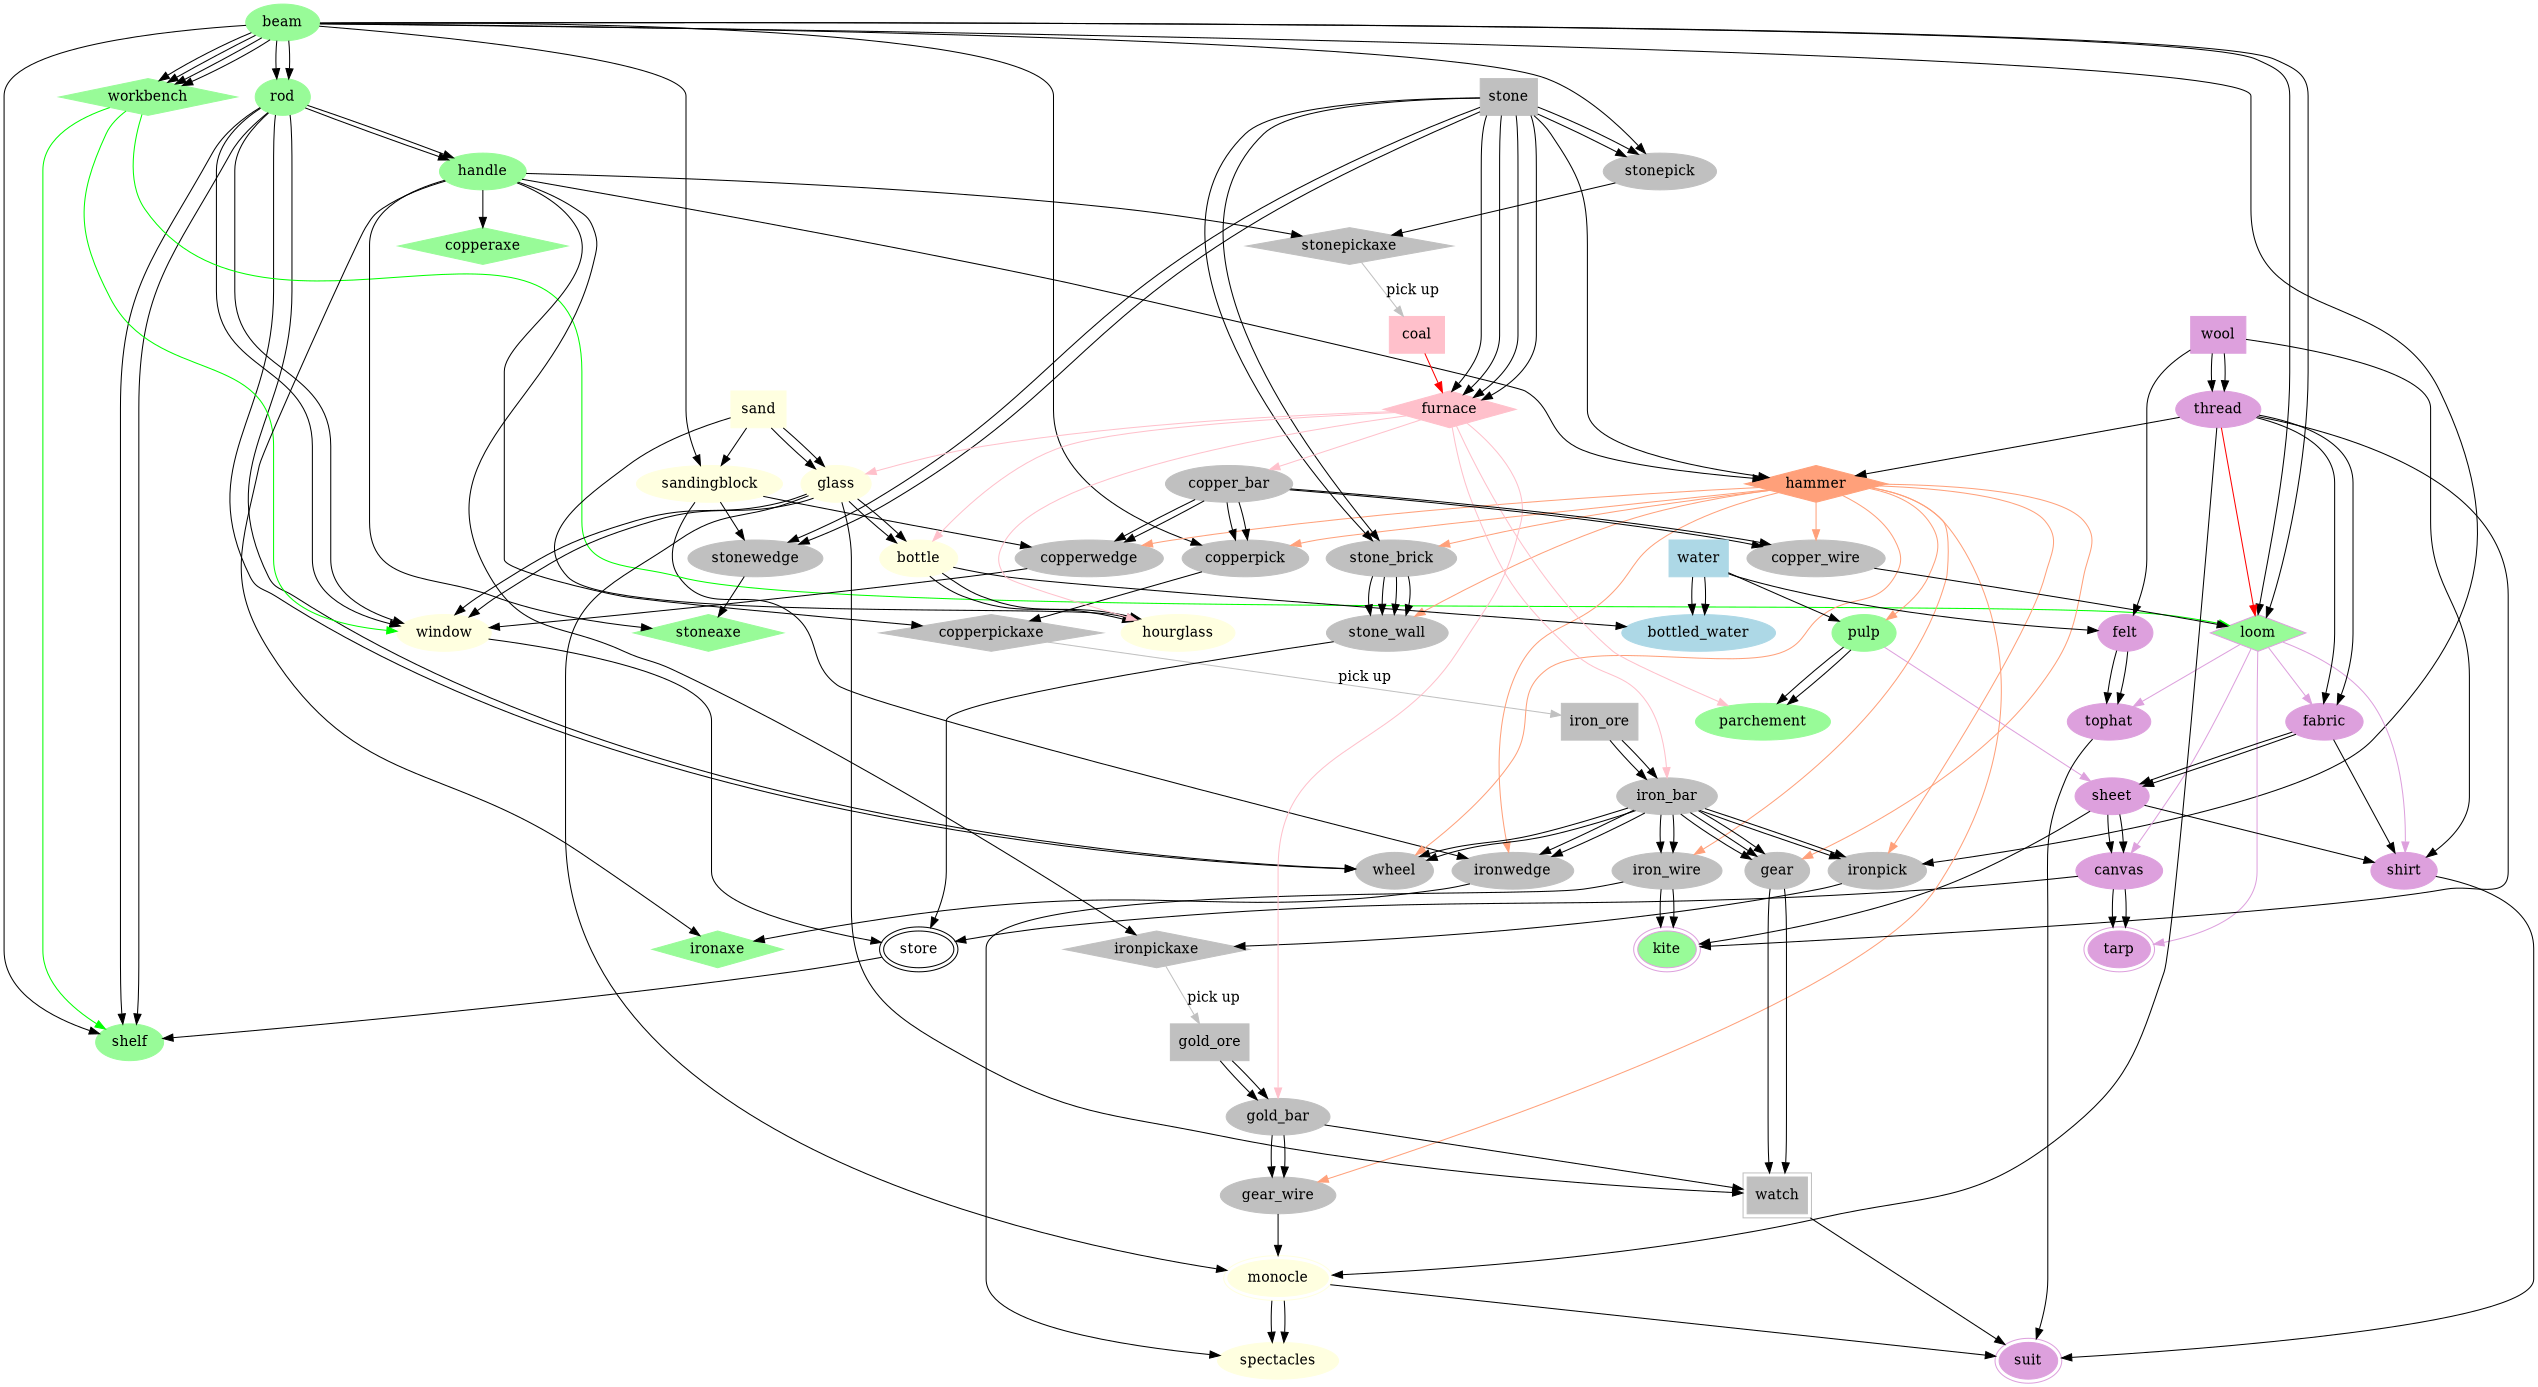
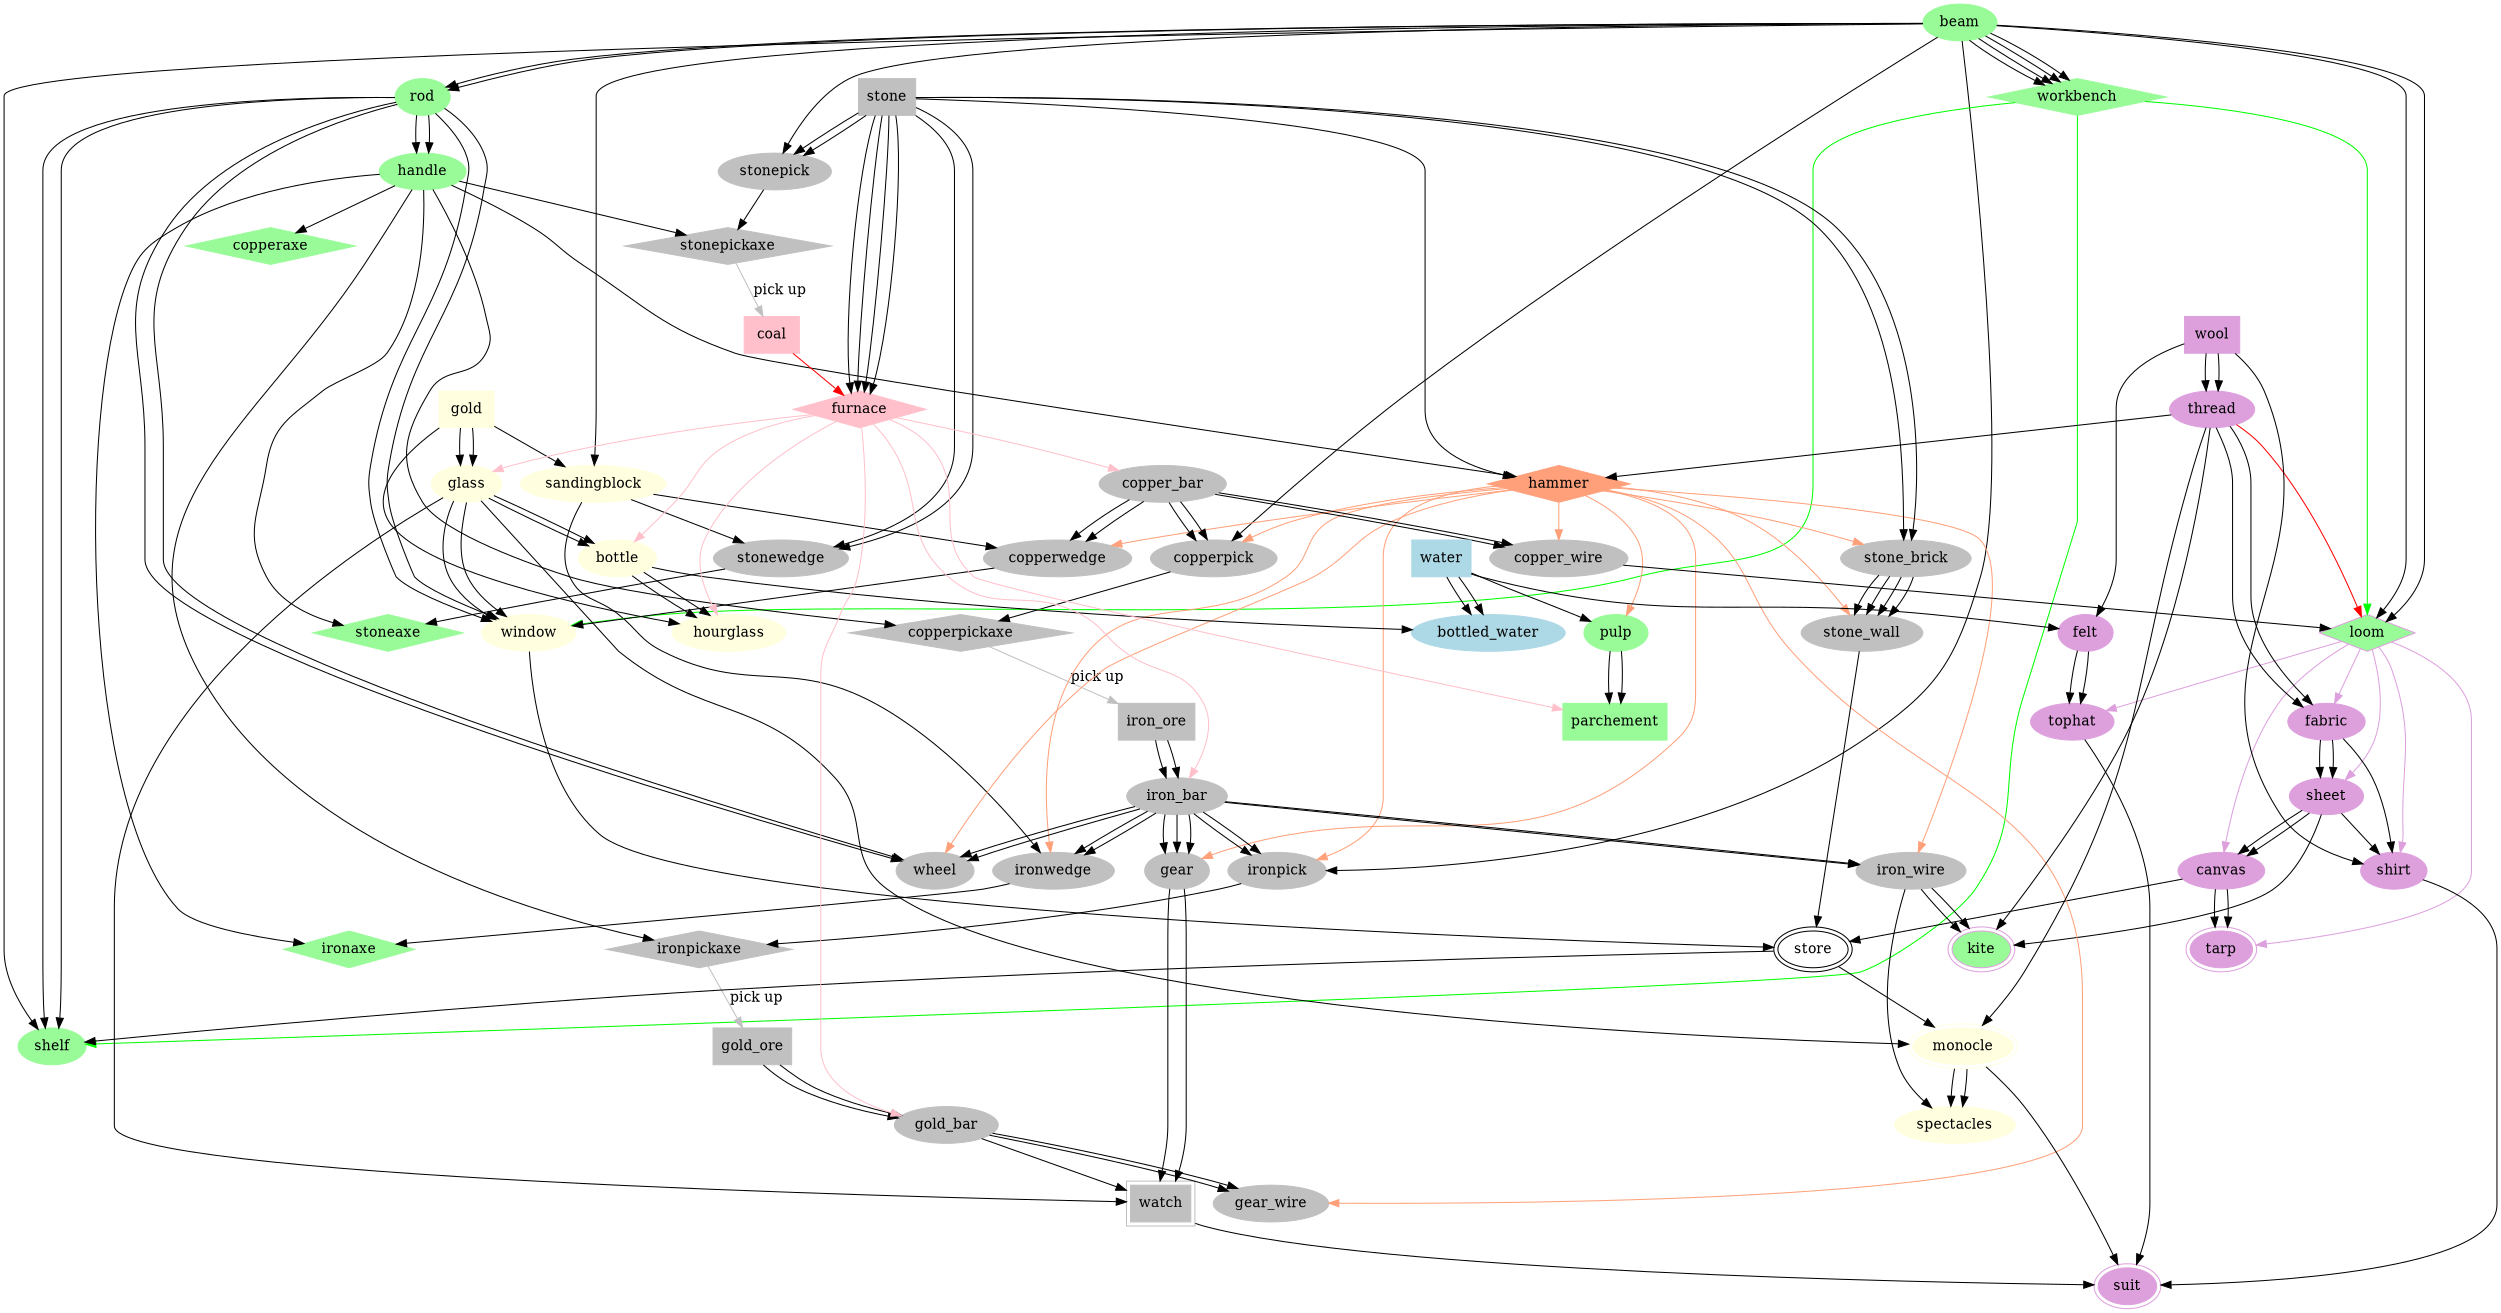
(758, 409) -> (467, 409)
(1988, 715) -> (2380, 714)
(1763, 722) -> (1615, 722)
(1278, 1230) -> (1880, 993)
